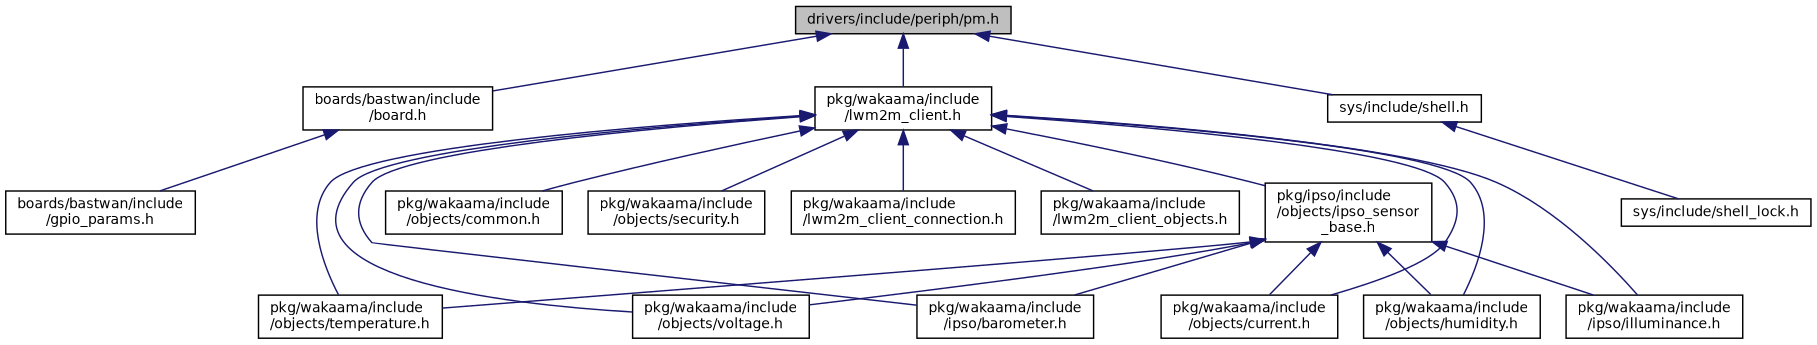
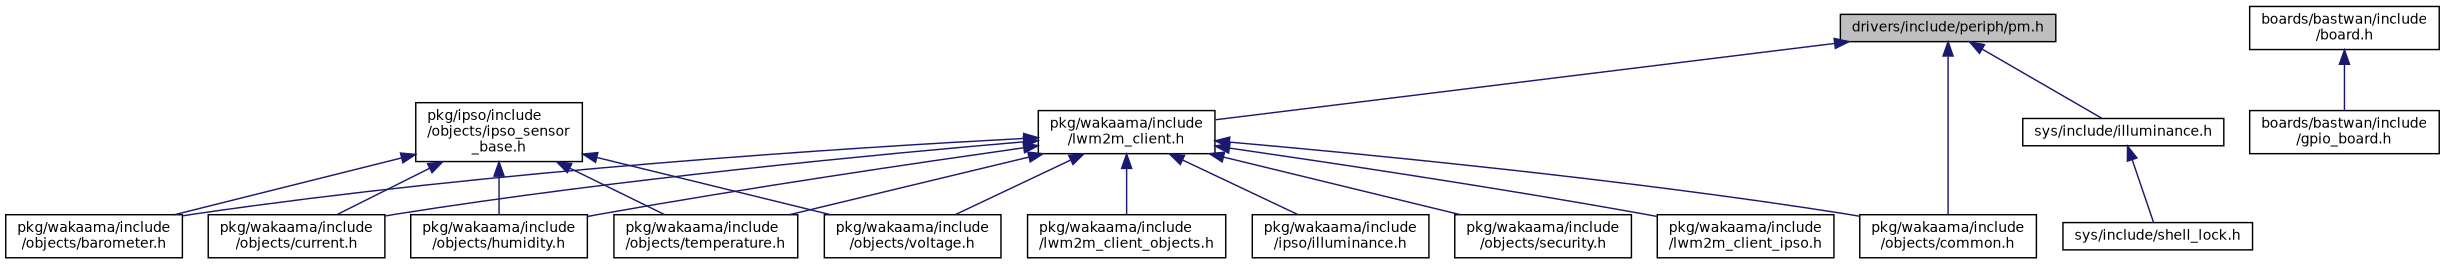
(655, 64) -> (1948, 135)
(1405, 108) -> (2123, 132)
(1136, 155) -> none
(101, 213) -> (2344, 132)
(903, 213) -> (1746, 236)
(1520, 271) -> none
(1005, 317) -> (94, 236)
